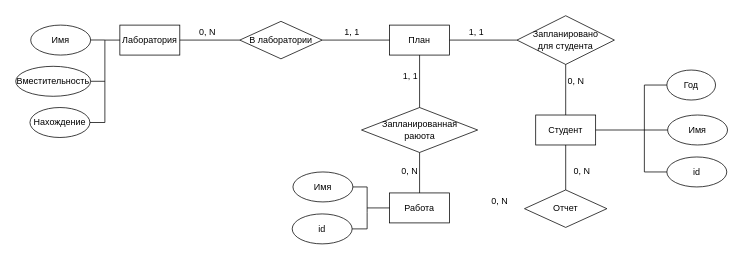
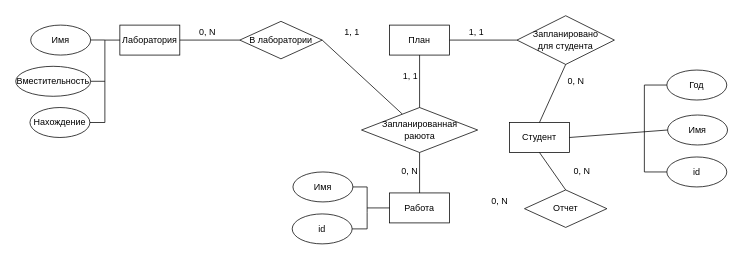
(355, 40) -> (362, 77)
(692, 85) -> (697, 85)
(566, 130) -> (540, 138)
